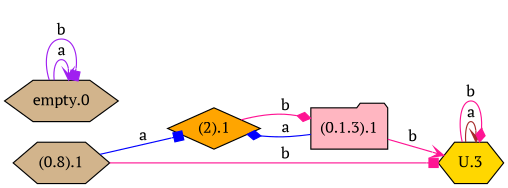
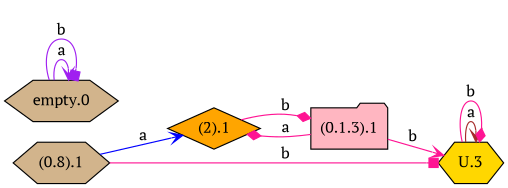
(286, 137) -> (286, 137)
(136, 146) -> (136, 146)
